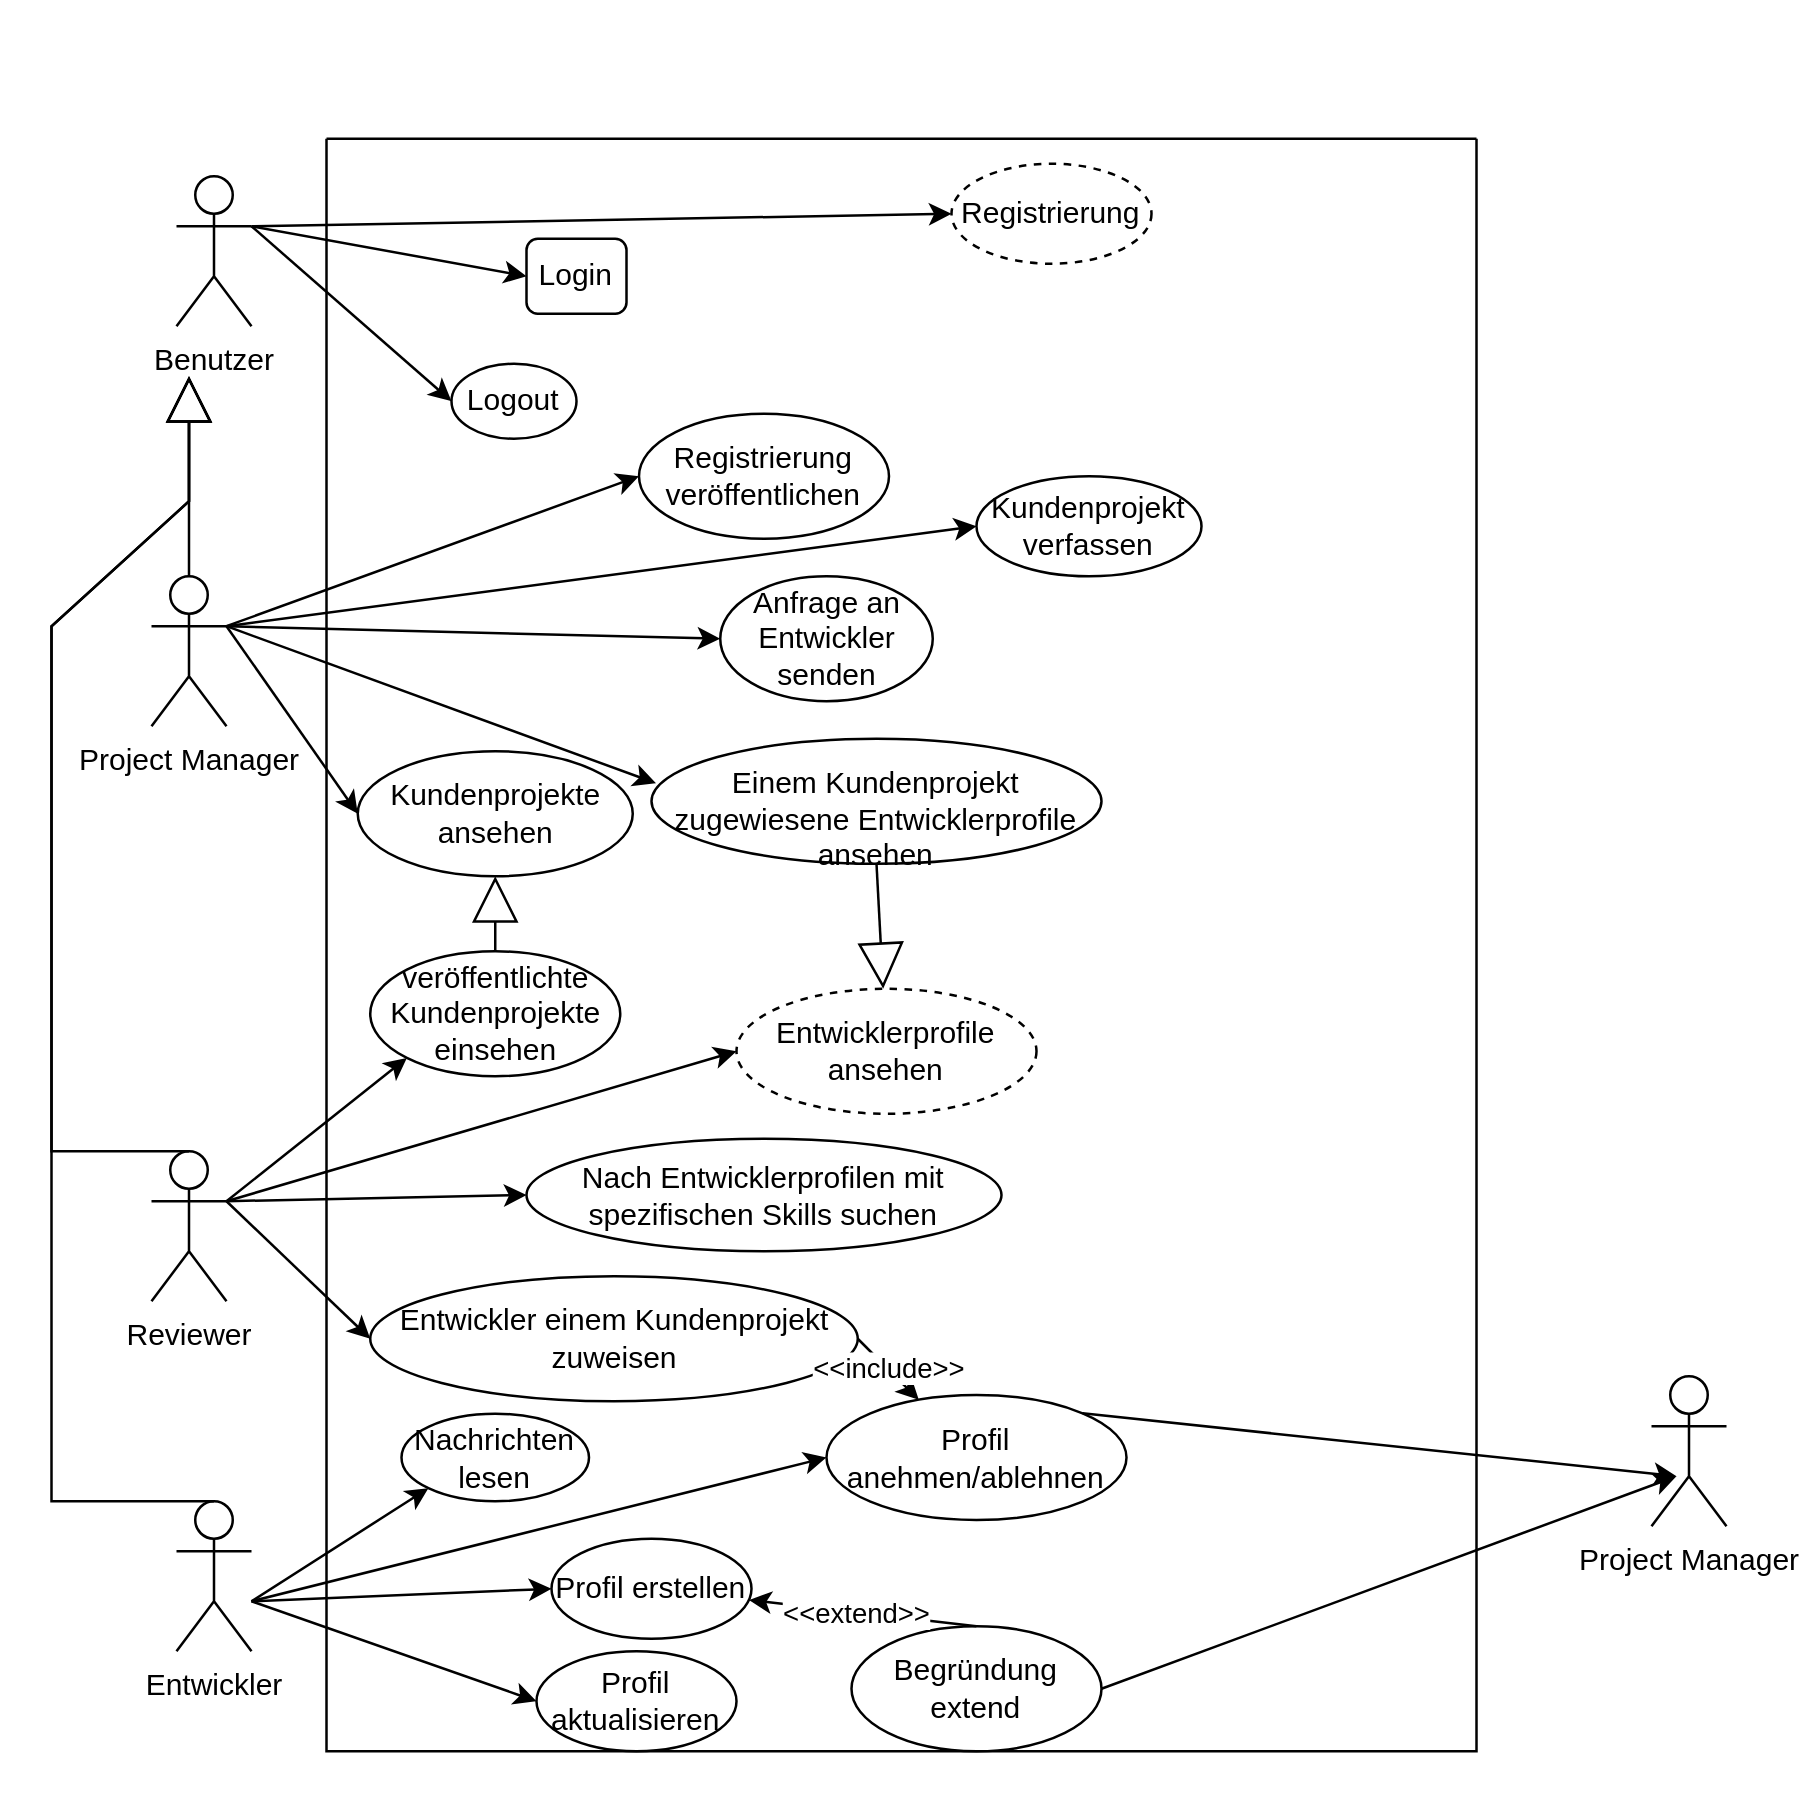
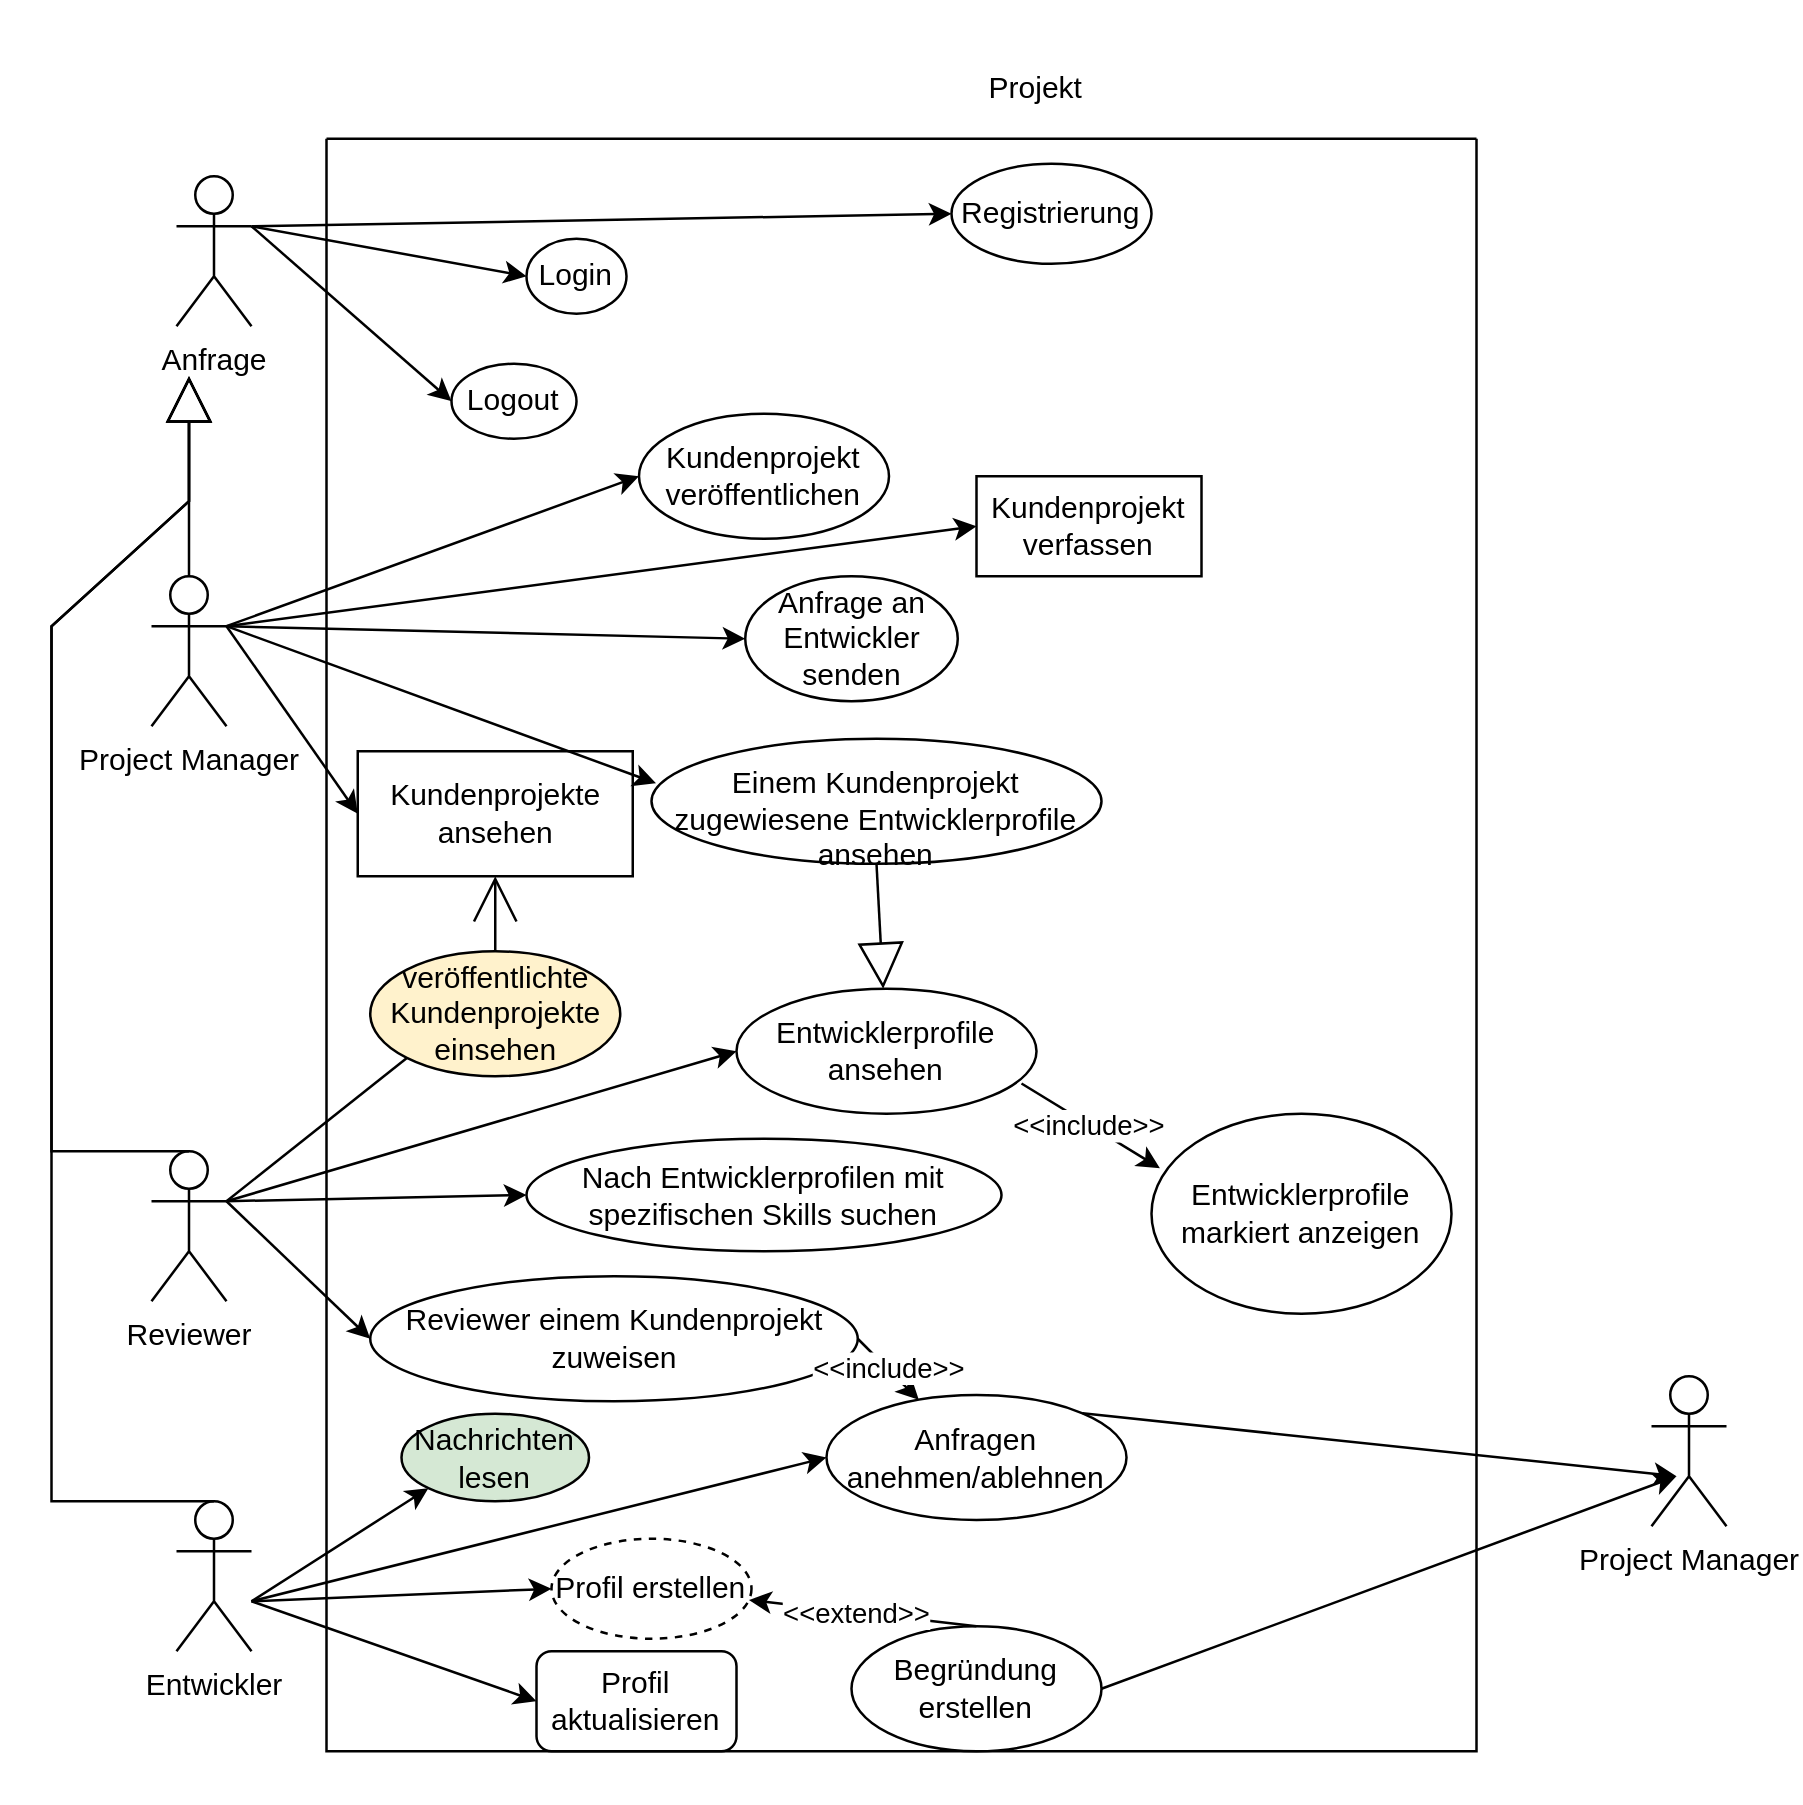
none -> (1036, 89)
(1051, 214) -> (1051, 214)
(576, 276) -> (576, 276)
(215, 362) -> (215, 362)
(764, 476) -> (764, 476)
(1089, 526) -> (1089, 526)
(826, 639) -> (851, 639)
(495, 814) -> (495, 814)
(495, 923) -> (495, 903)
(495, 1014) -> (495, 1014)
(886, 1051) -> (886, 1051)
(393, 1069) -> (399, 1064)
none -> (1043, 1097)
none -> (1301, 1214)
(615, 1339) -> (615, 1339)
(495, 1458) -> (495, 1458)
(976, 1459) -> (976, 1459)
(651, 1589) -> (651, 1589)
(976, 1689) -> (976, 1689)
(636, 1701) -> (636, 1701)
